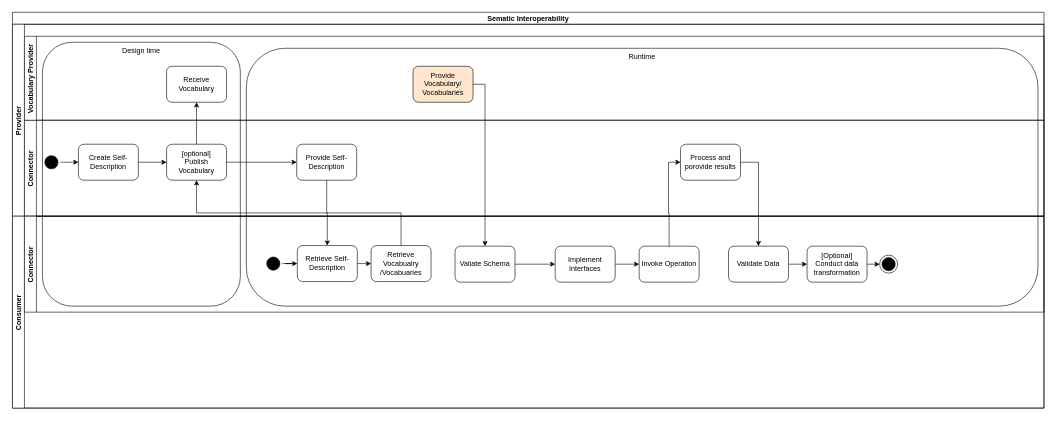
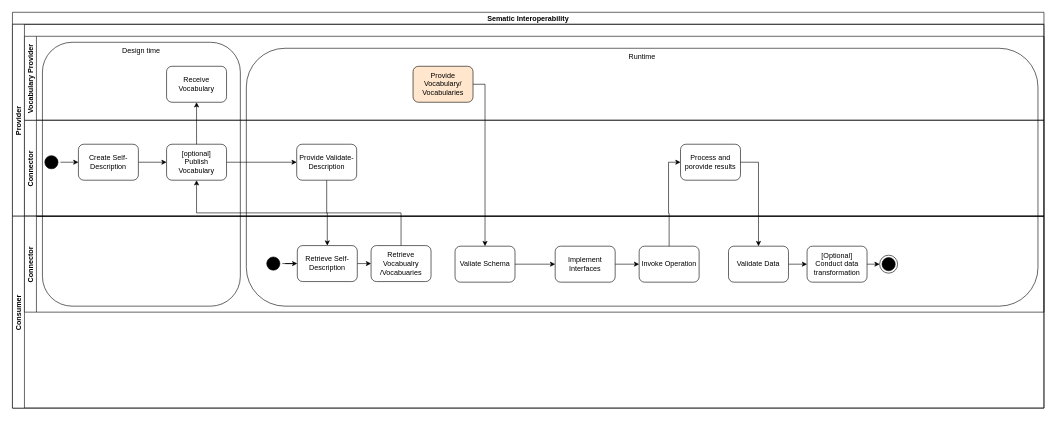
(327, 162) -> (327, 162)
